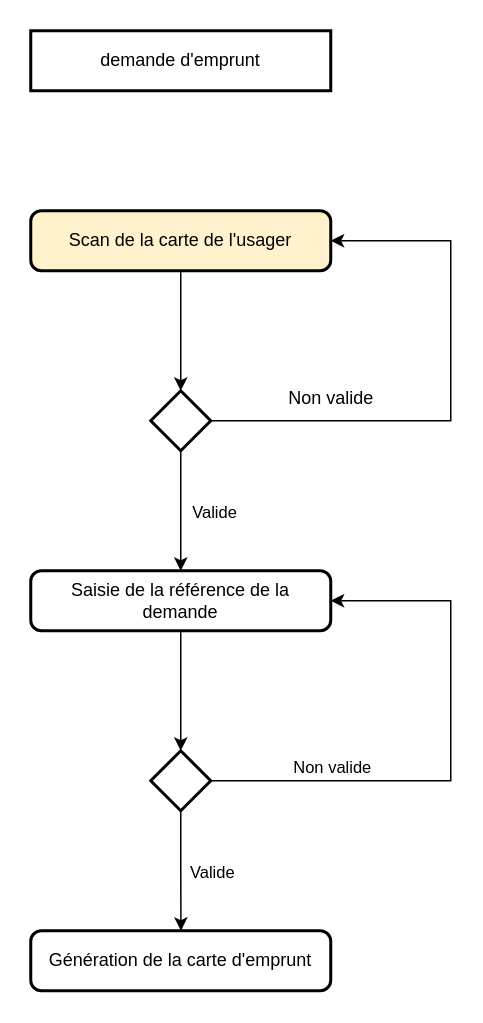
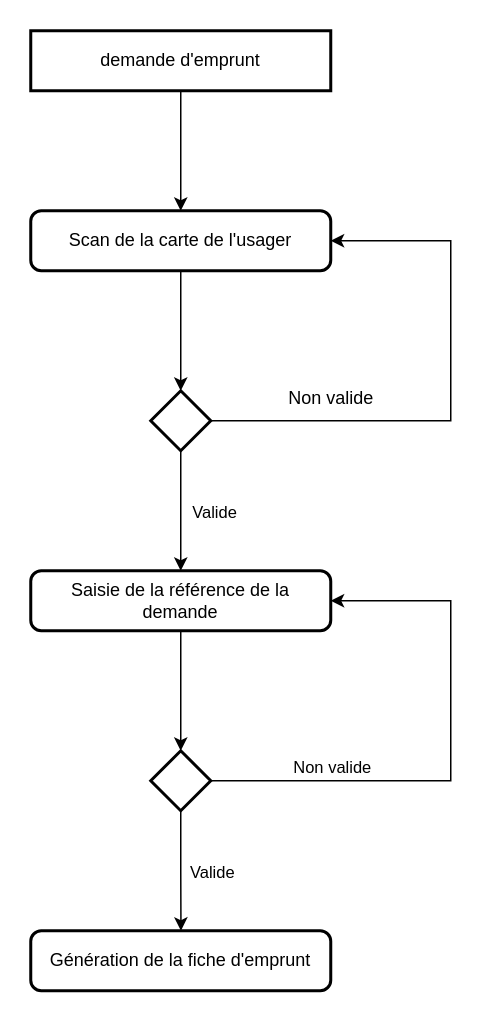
none -> (181, 146)
(181, 241) -> (181, 241)
(181, 961) -> (181, 961)
